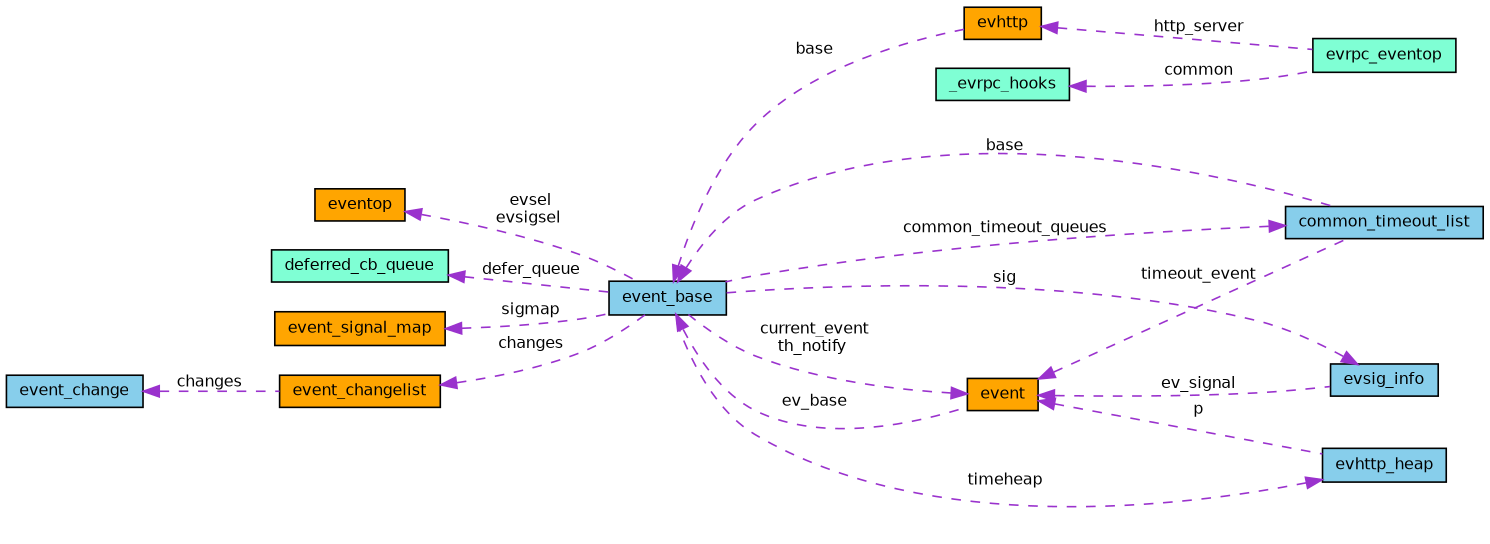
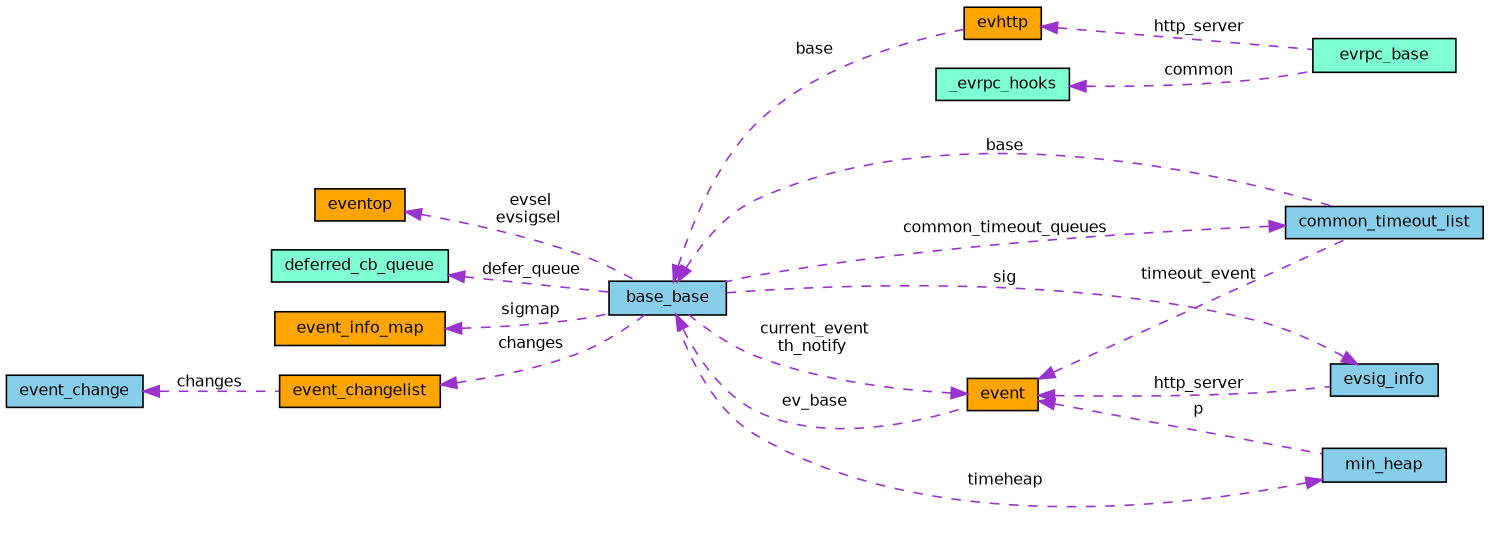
(1384, 55) -> (1384, 55)
(668, 298) -> (668, 298)
(360, 329) -> (360, 329)
(1196, 384) -> (1196, 384)
(1384, 465) -> (1384, 465)
